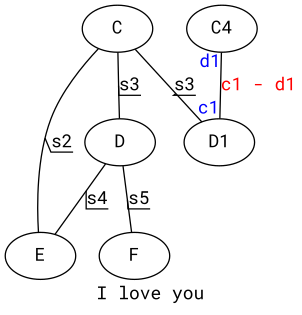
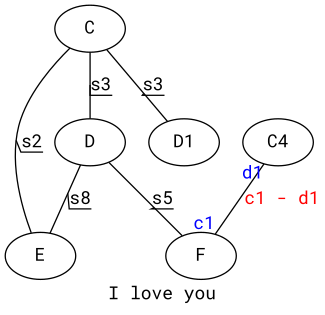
(221, 86) -> (240, 199)
(97, 199) -> (80, 199)
